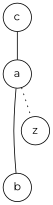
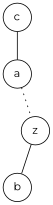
(14, 131) -> (26, 159)
